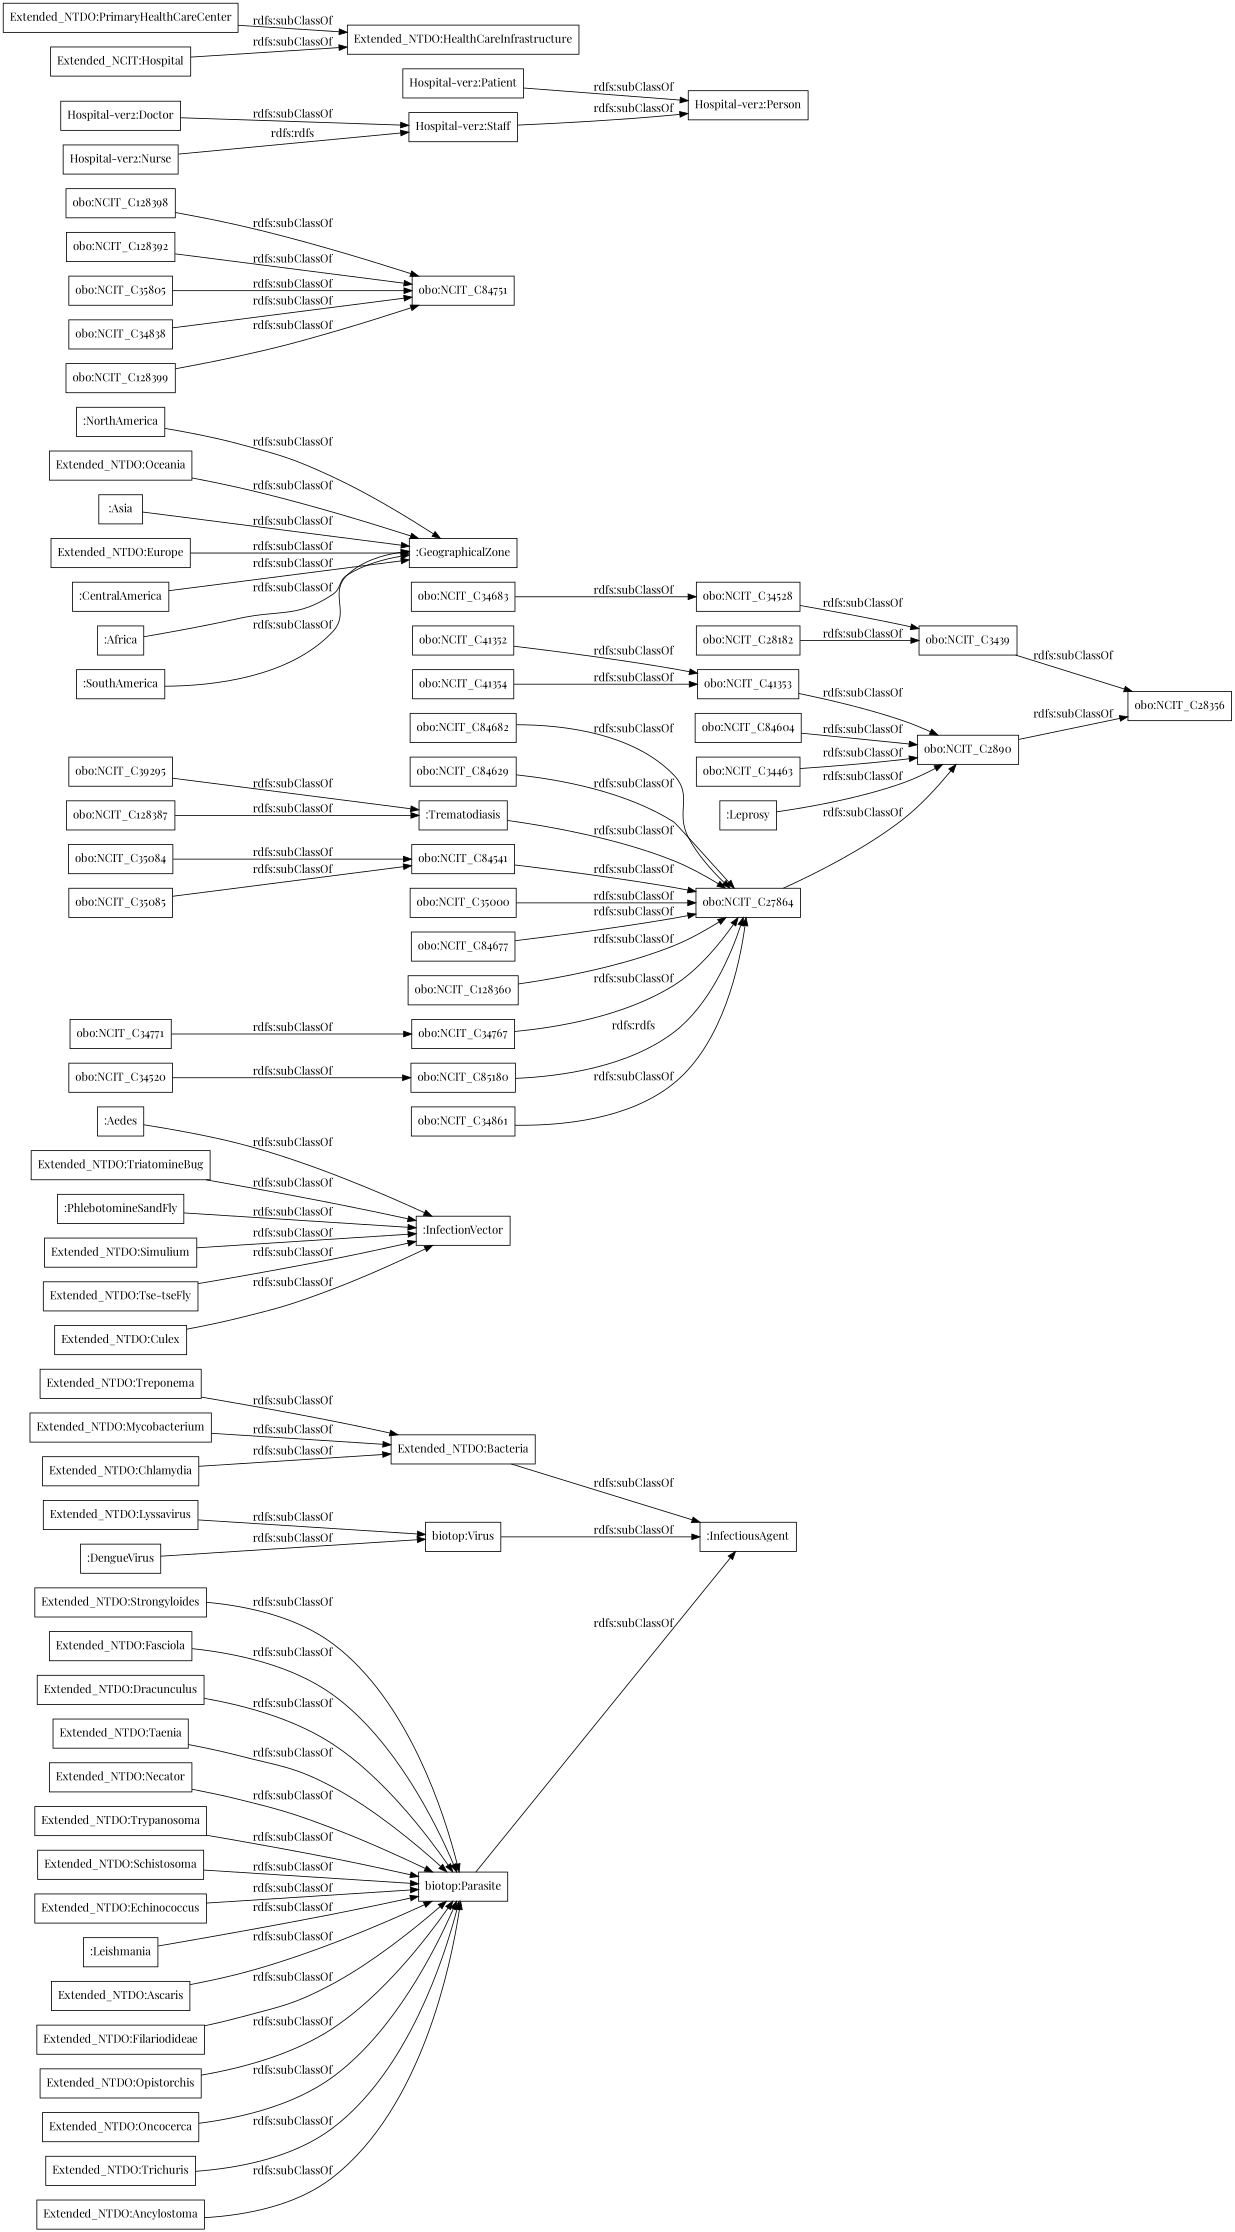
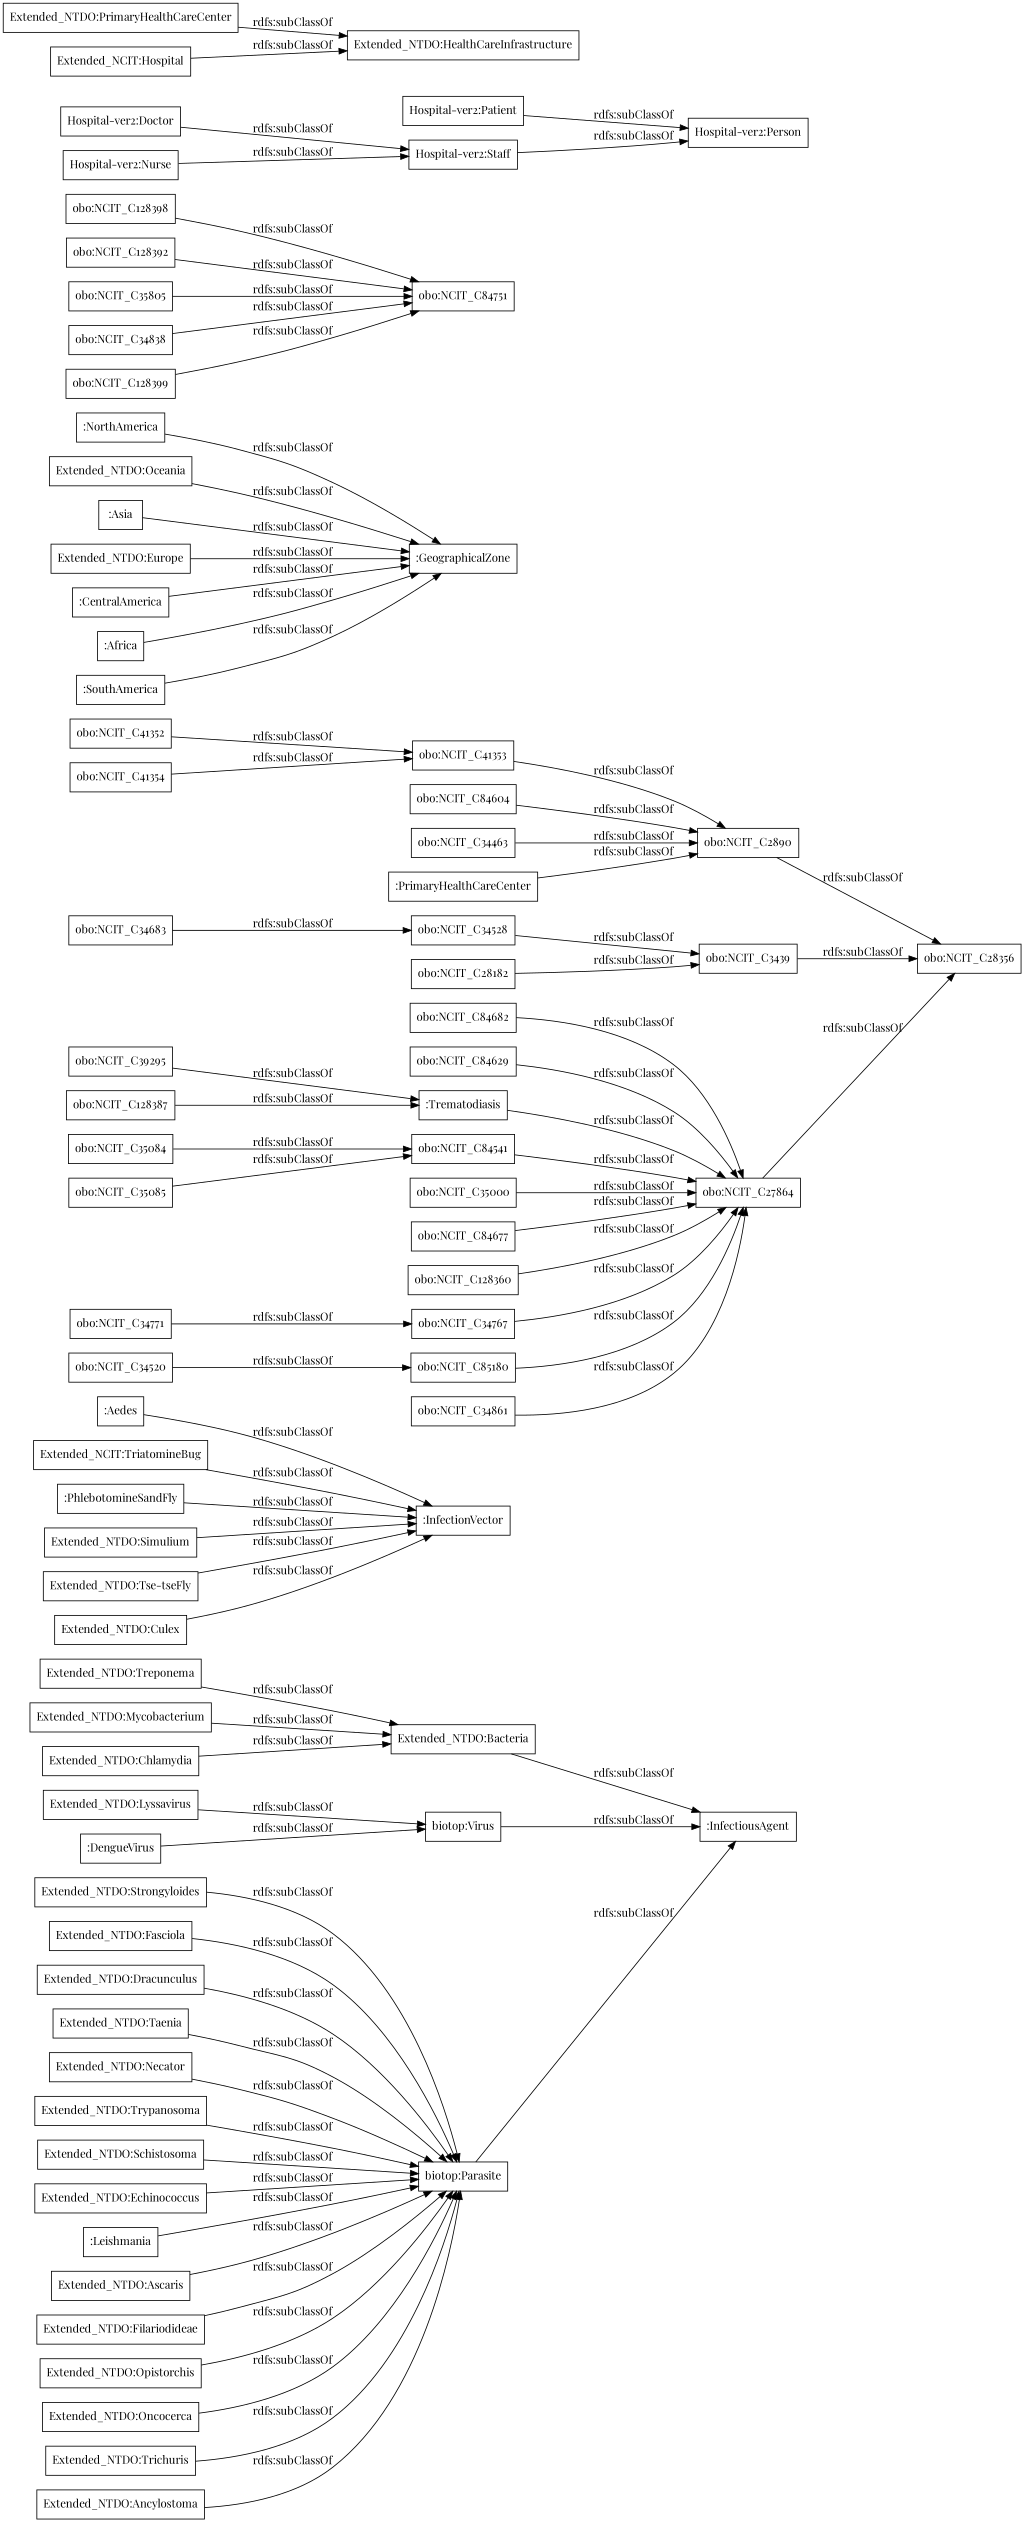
(293, 134) -> (293, 153)
(748, 815) -> (463, 887)
(874, 839) -> (856, 1079)
(634, 1026) -> (634, 1316)
(121, 1165) -> (121, 1455)
